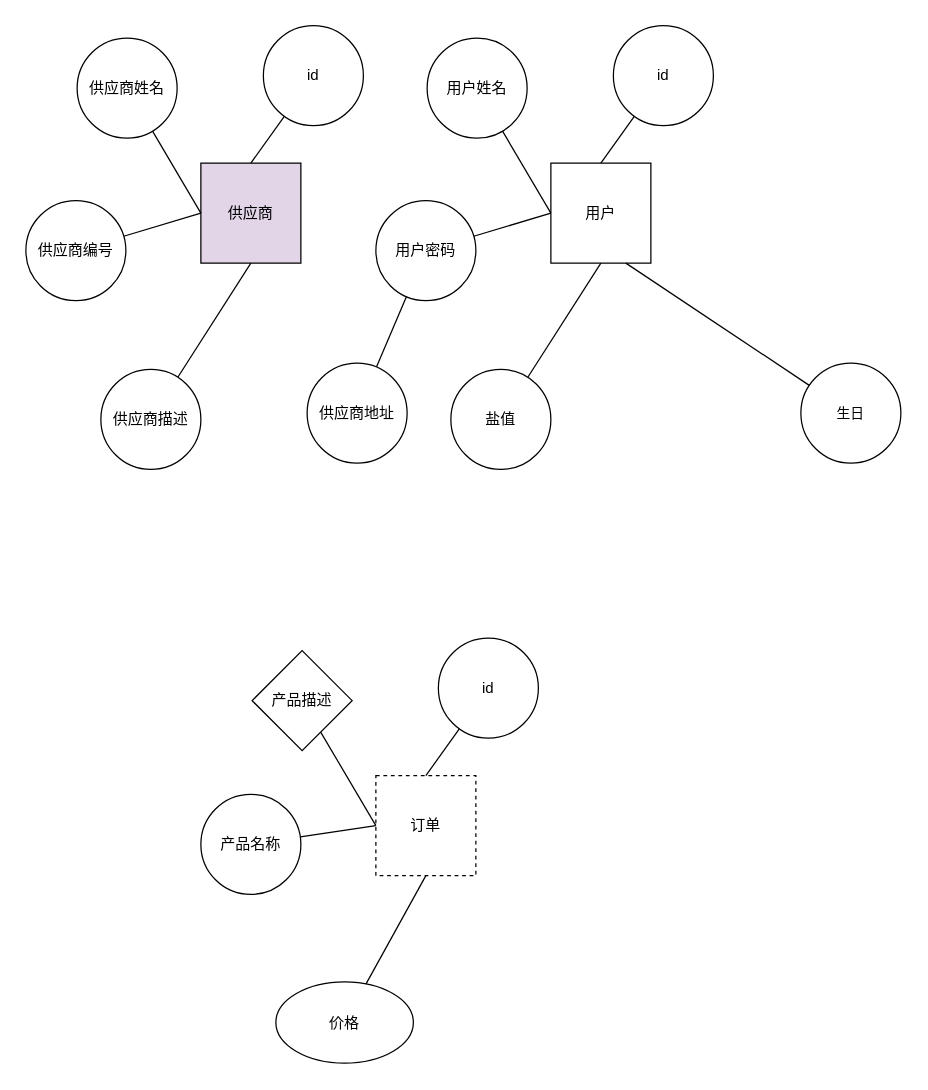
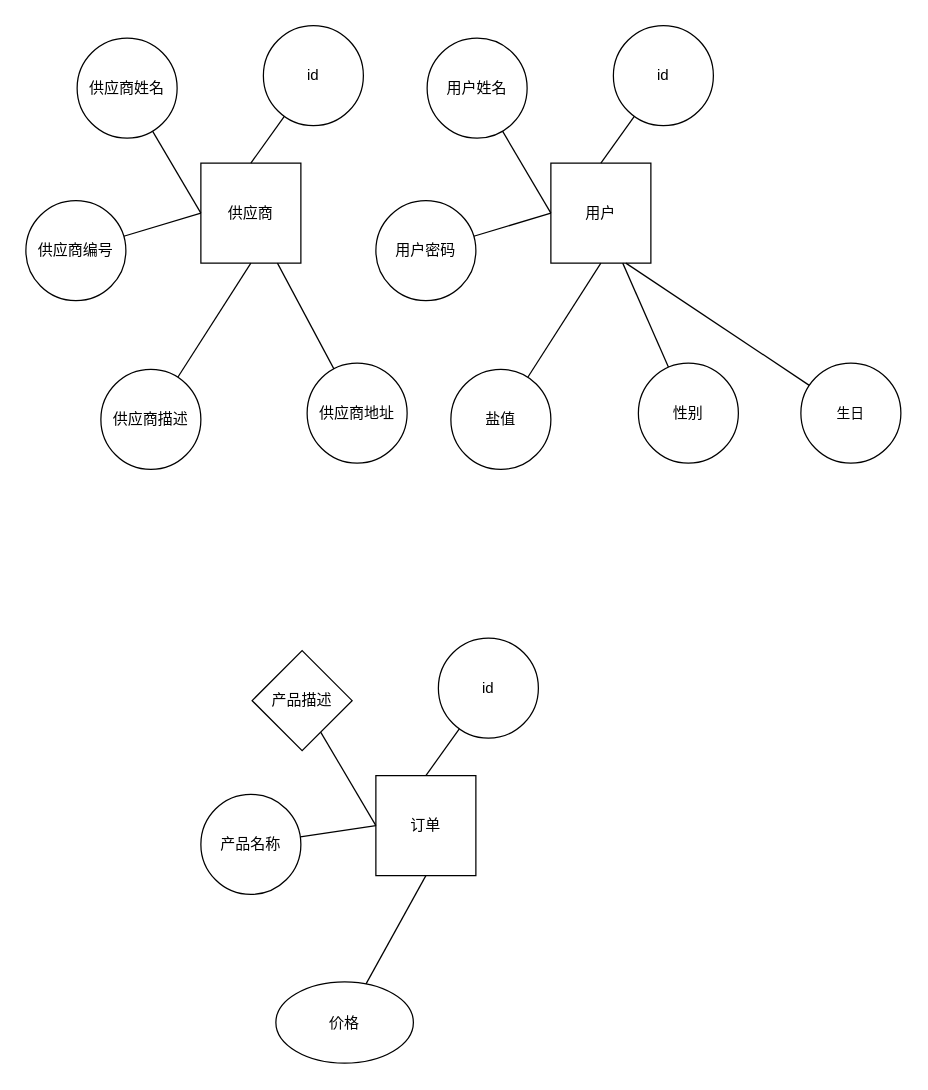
(251, 213) -> (251, 213)
none -> (646, 316)
(391, 332) -> (306, 316)
none -> (688, 413)
(426, 826) -> (426, 826)
